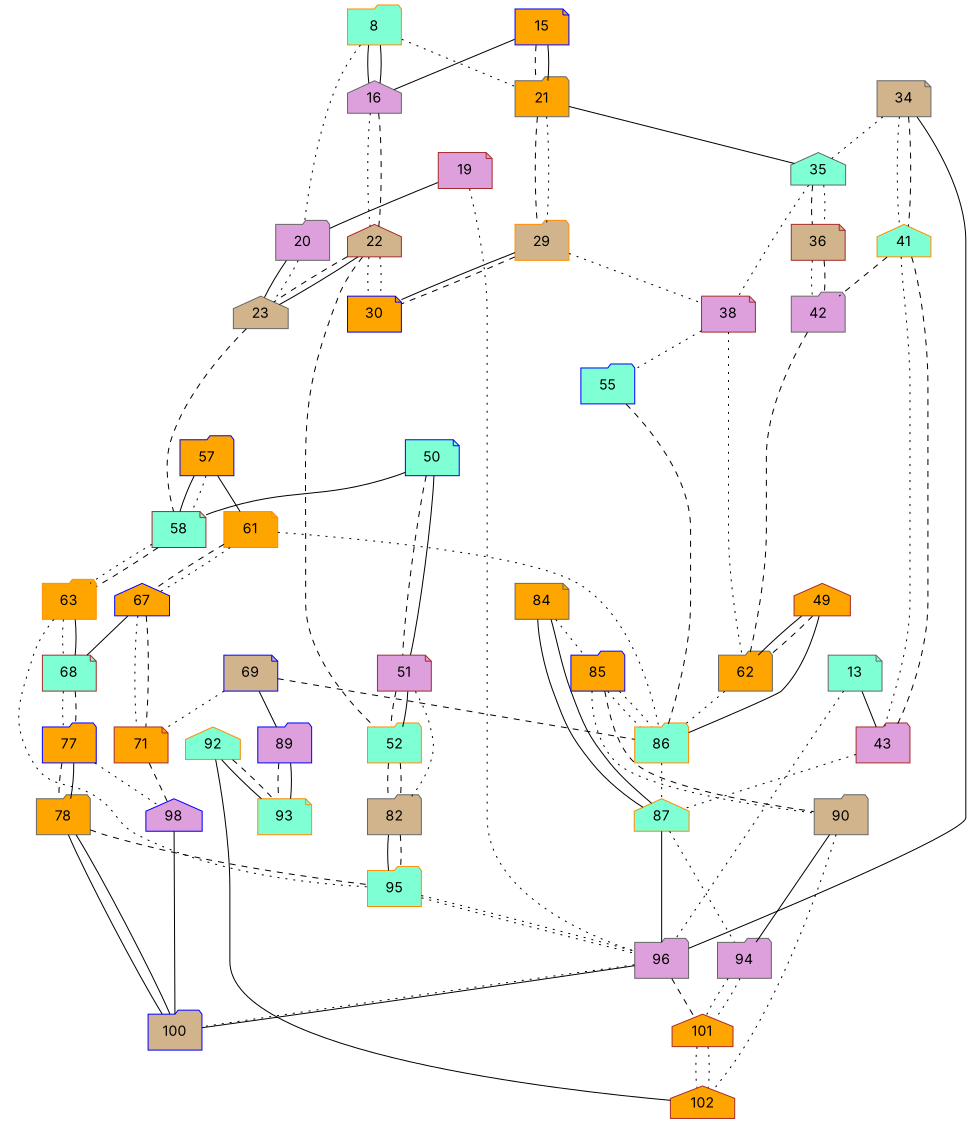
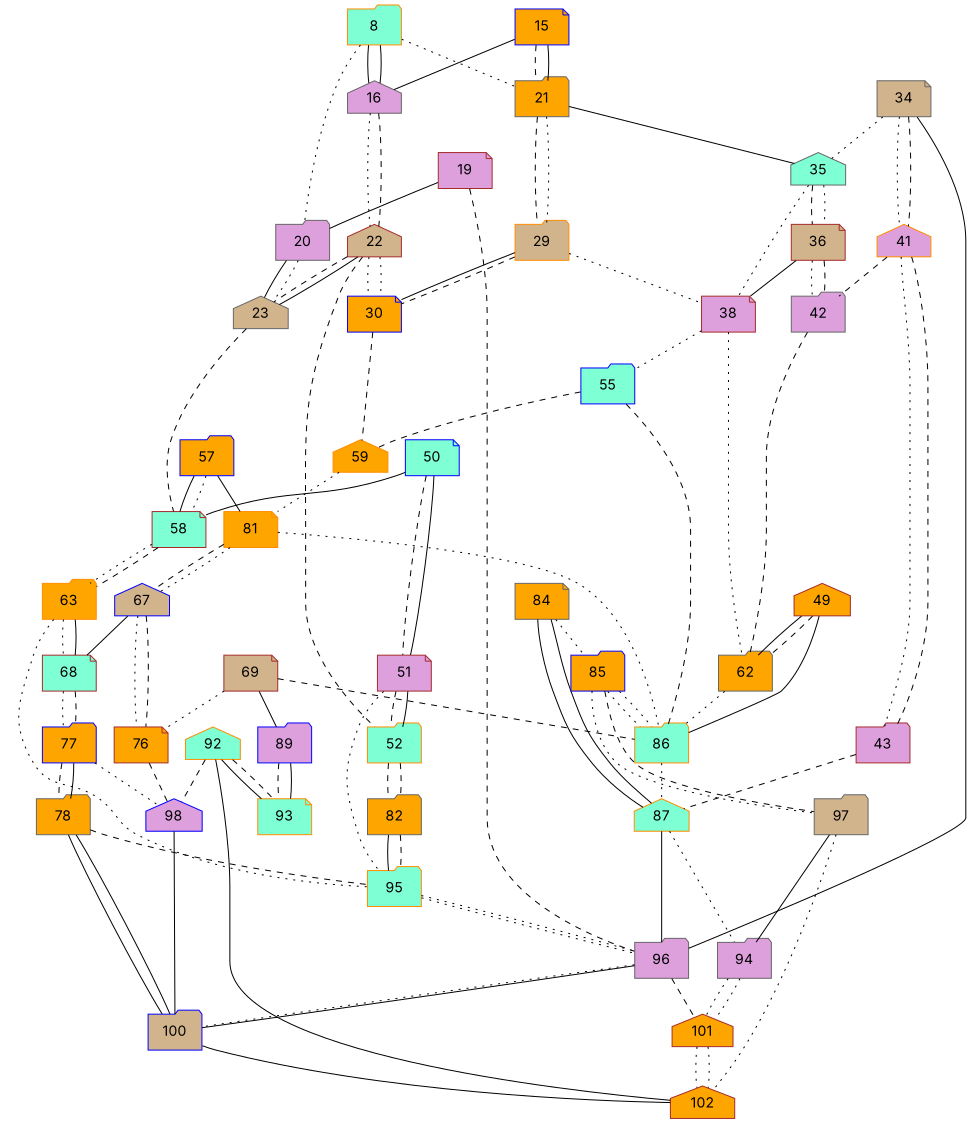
(904, 242) -> (904, 242)
none -> (773, 278)
none -> (360, 458)
(251, 530) -> (251, 530)
(142, 601) -> (142, 601)
(487, 608) -> (487, 608)
(251, 673) -> (251, 673)
(855, 673) -> none
(141, 745) -> (141, 745)
(433, 746) -> (347, 779)
none -> (193, 781)
(770, 782) -> (770, 782)
(394, 817) -> (394, 817)
(841, 817) -> (841, 817)
none -> (435, 1087)
